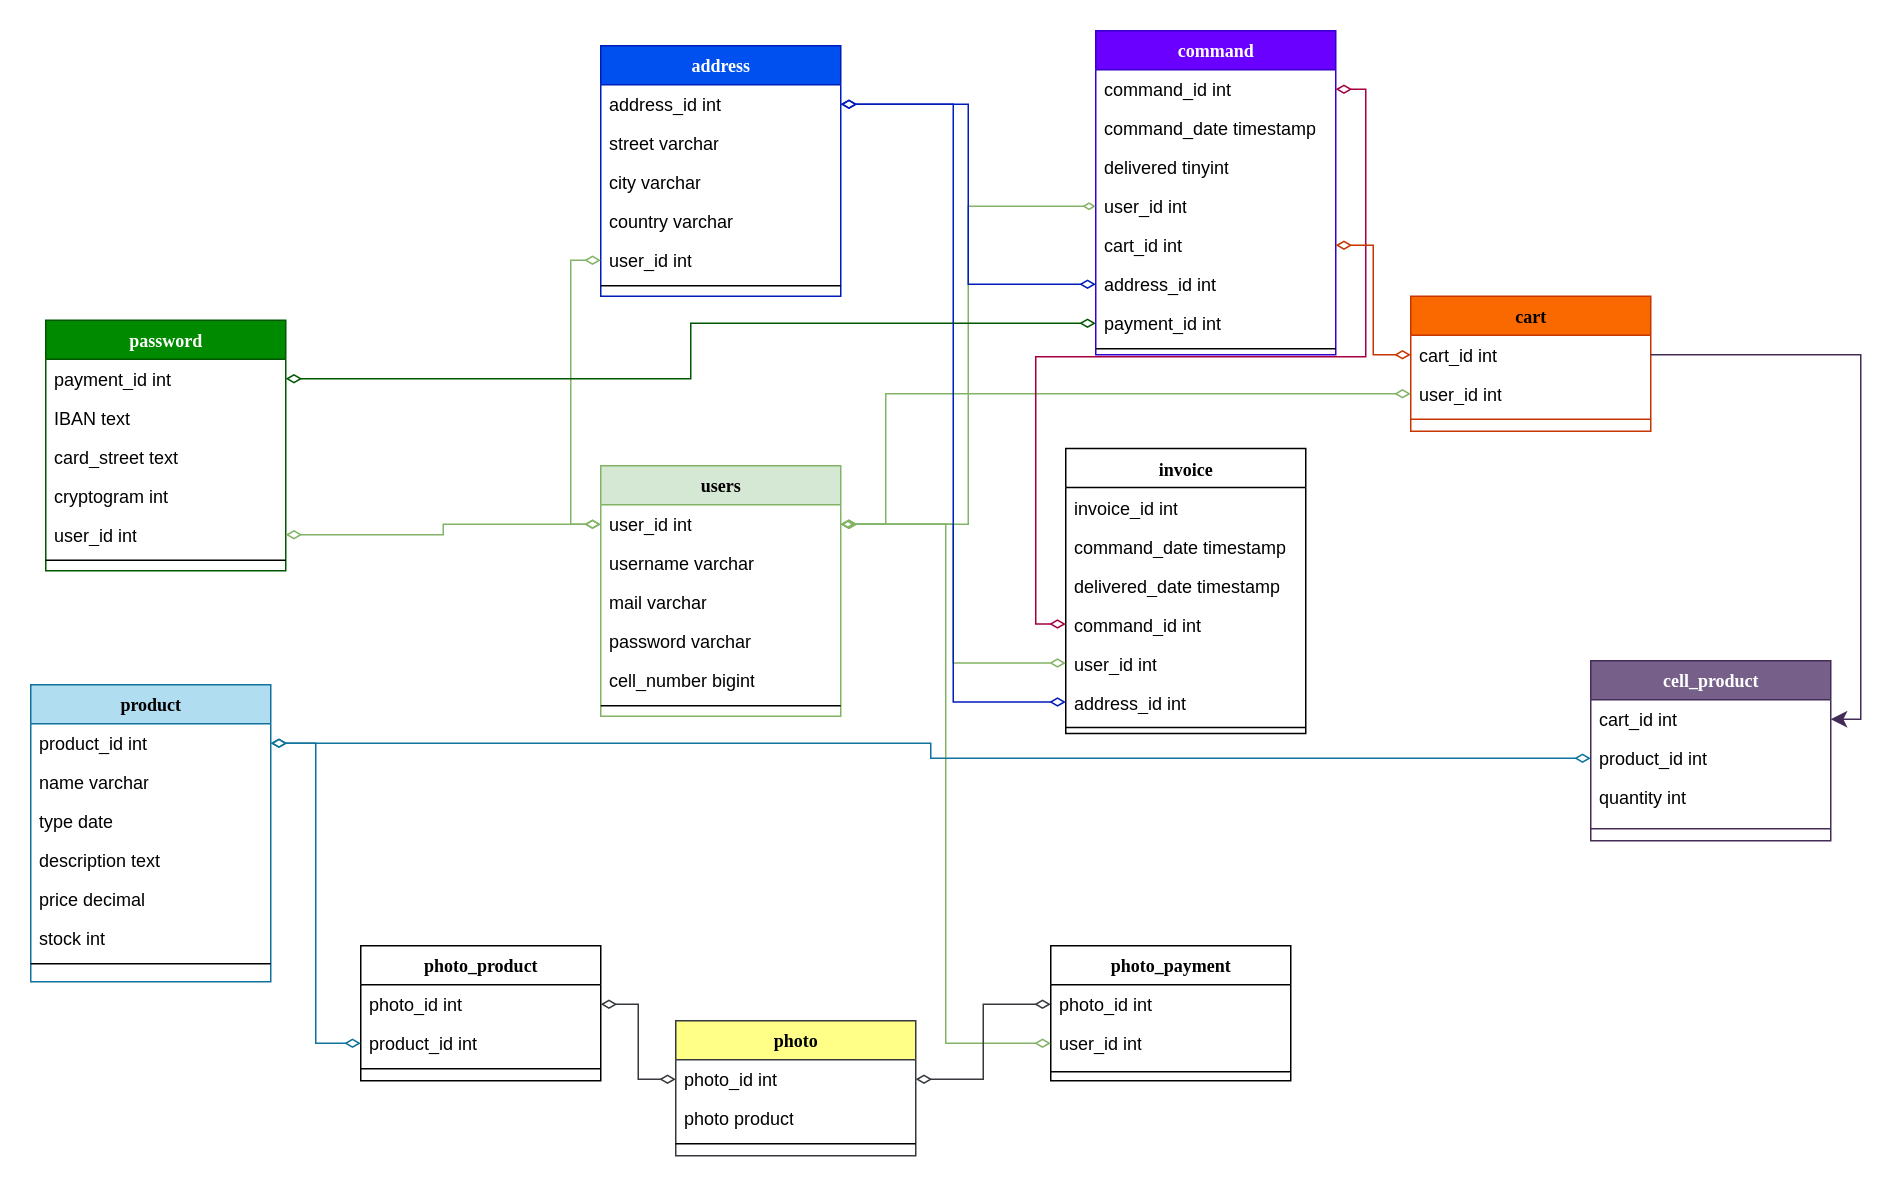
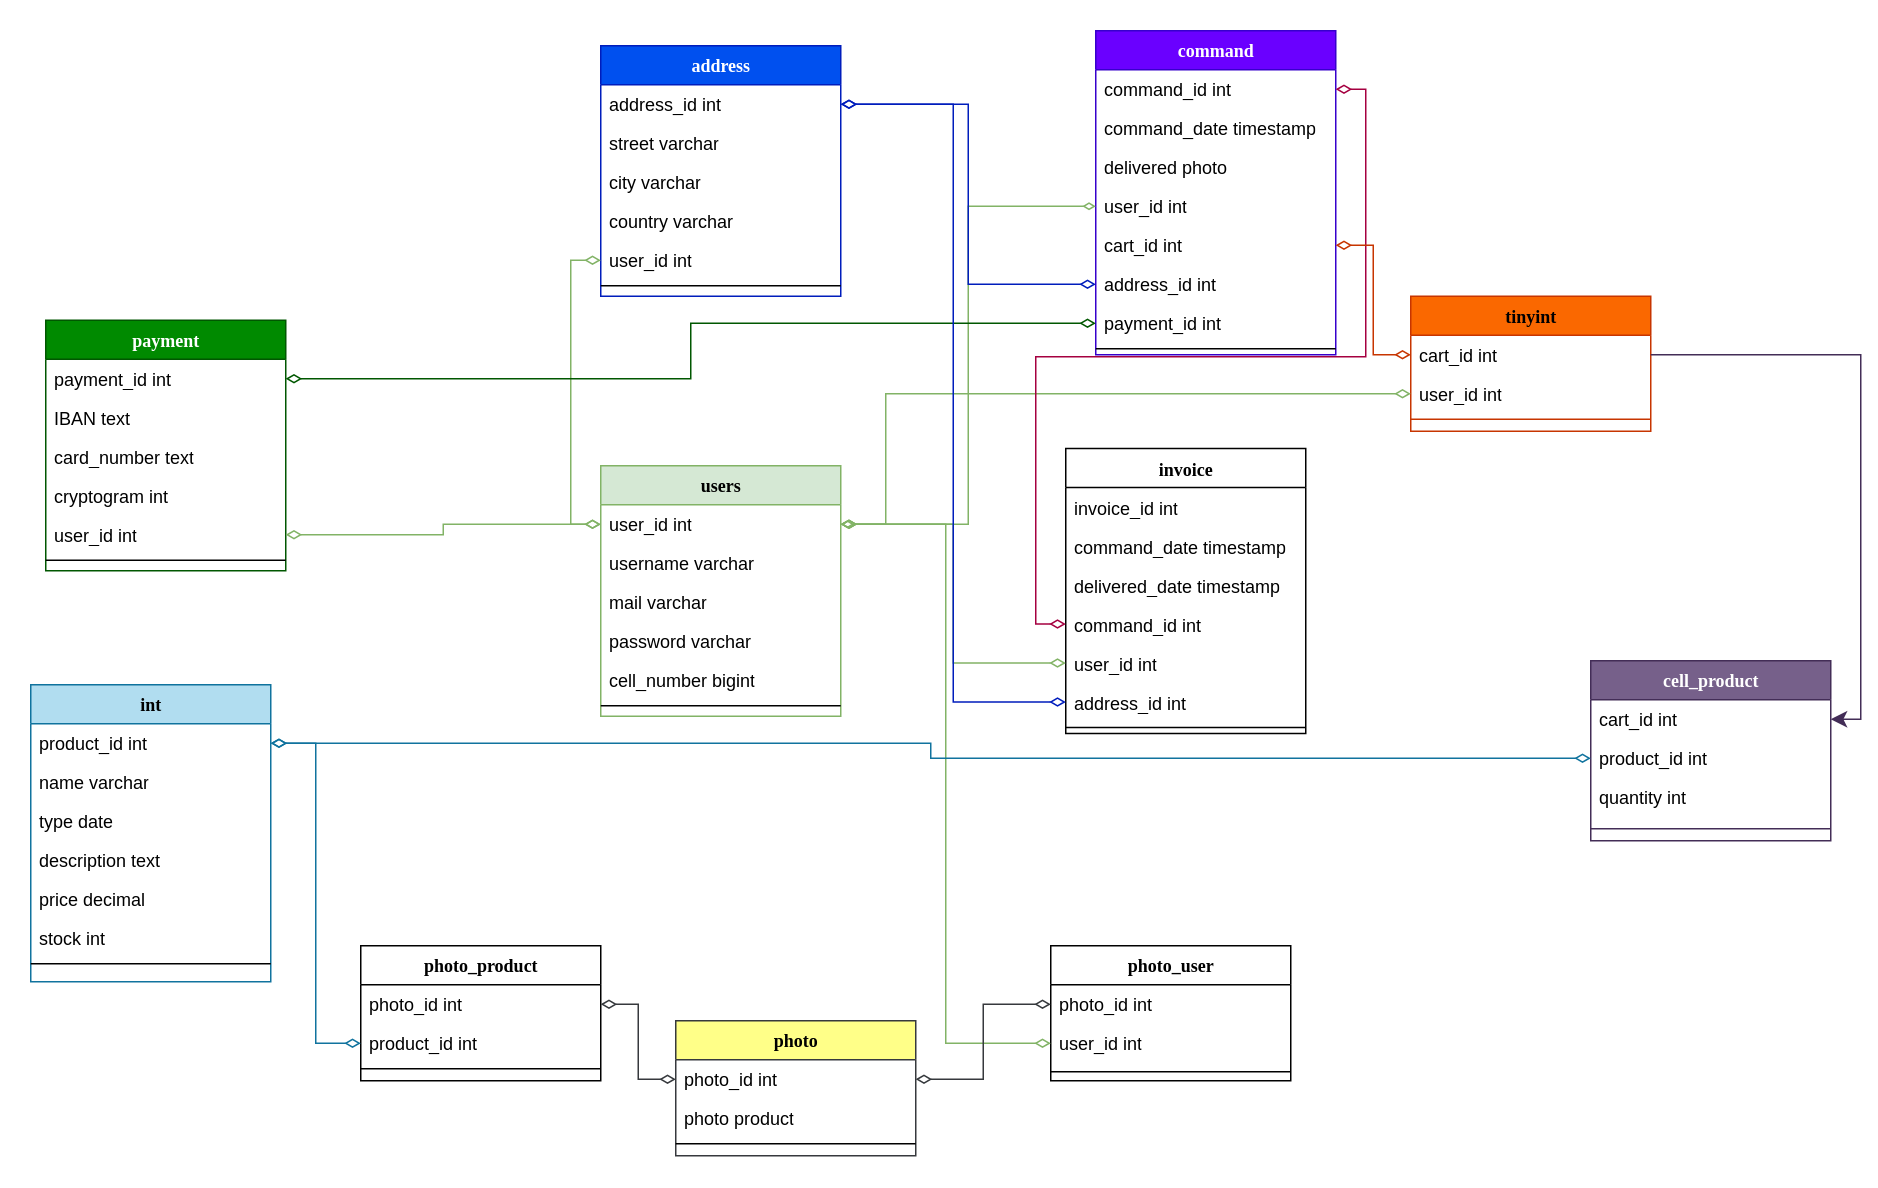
(1179, 169) -> (1173, 169)
(1532, 318) -> (1532, 318)
(167, 342) -> (167, 342)
(133, 459) -> (133, 459)
(152, 706) -> (152, 706)
(1172, 967) -> (1172, 967)
